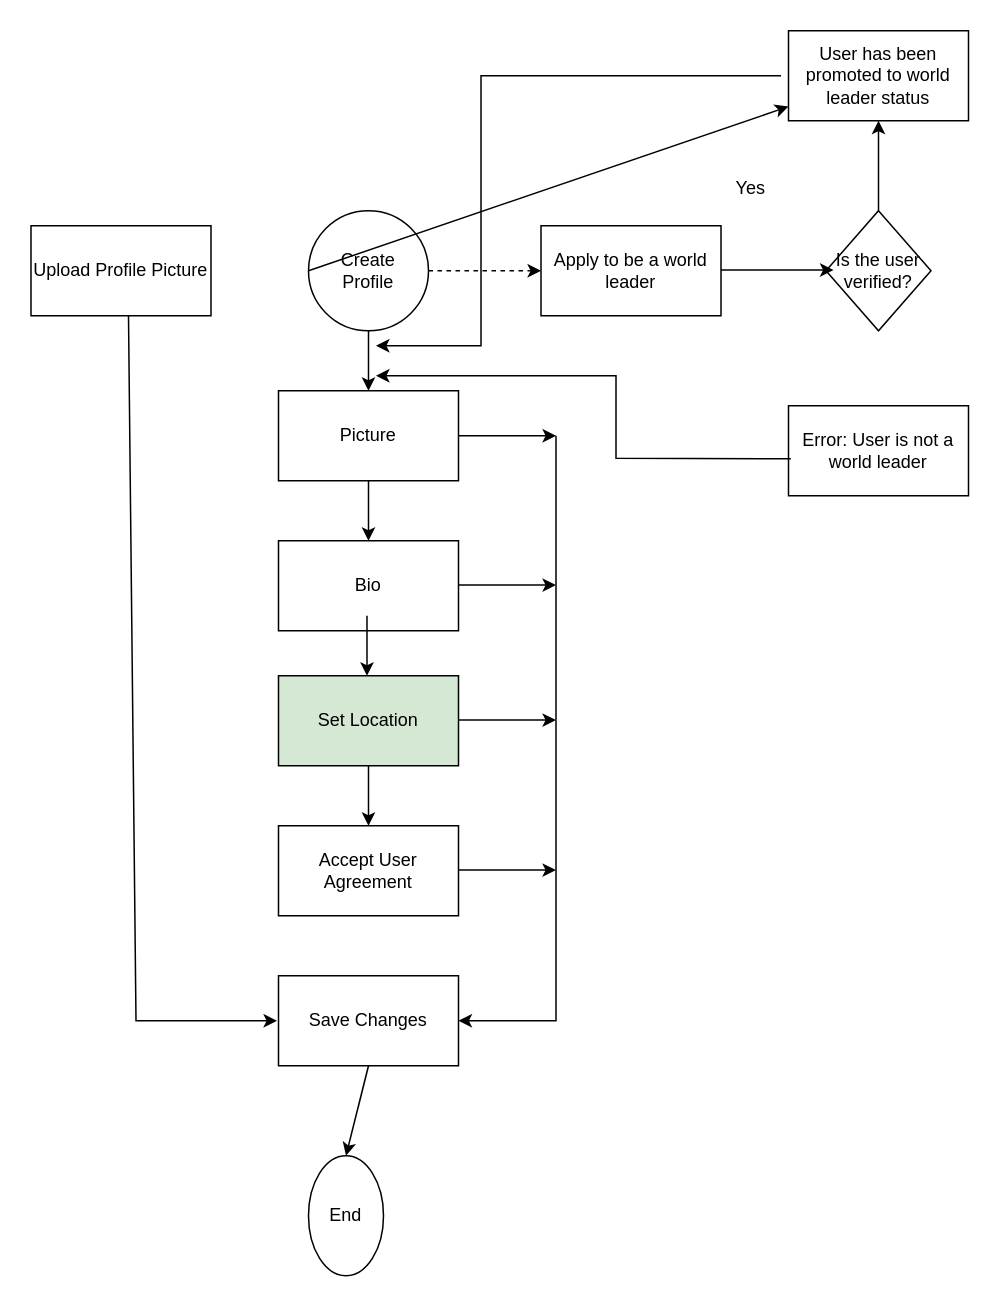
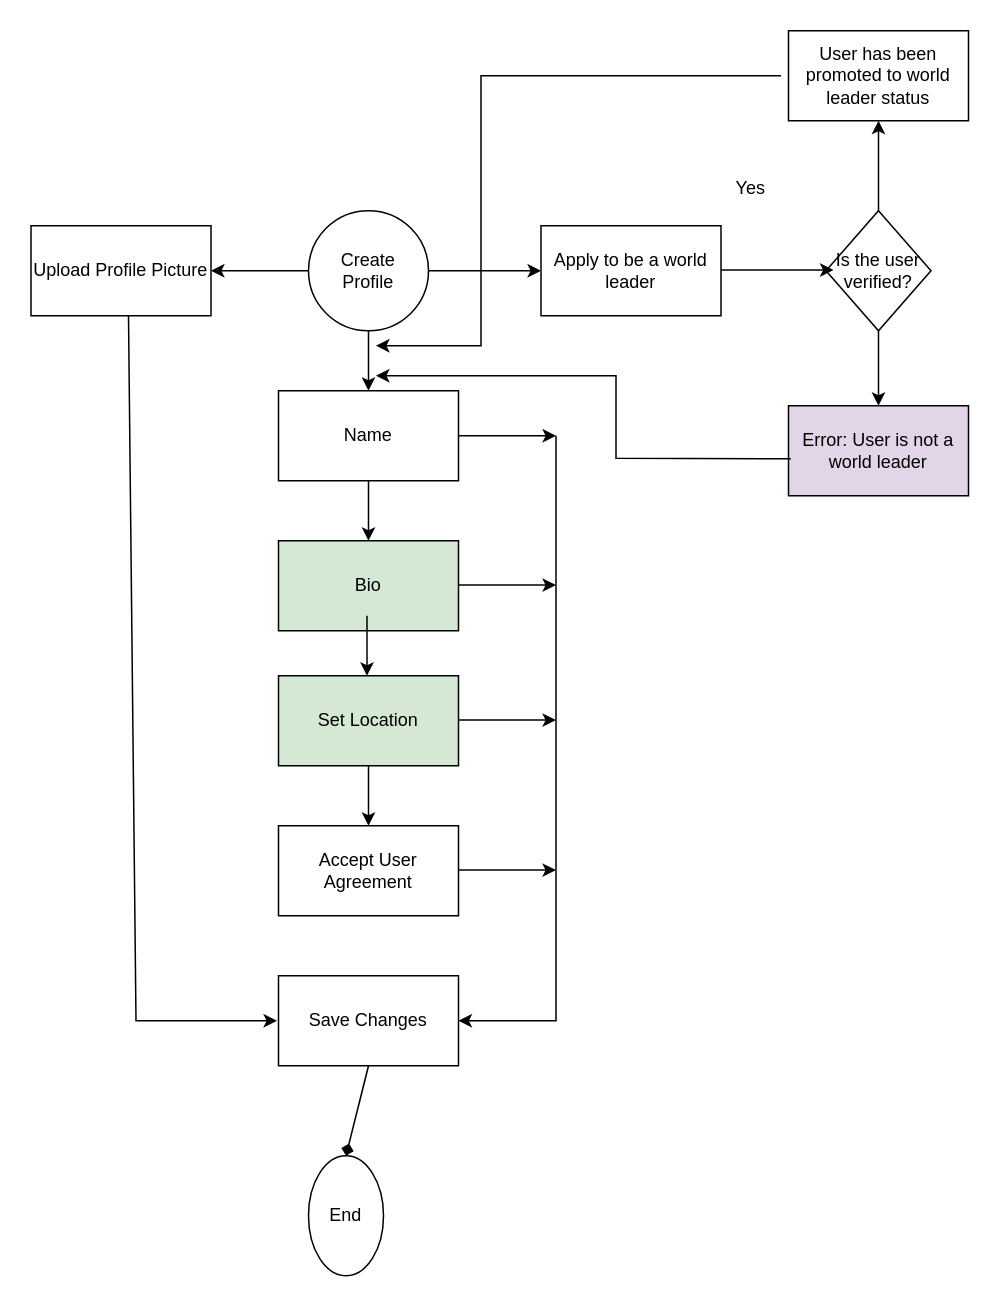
(543, 190) -> (265, 271)
(478, 271) -> (478, 271)
none -> (878, 363)
(368, 436) -> (368, 436)
(878, 451) -> (878, 451)
(368, 586) -> (368, 586)
(349, 1145) -> (349, 1144)
